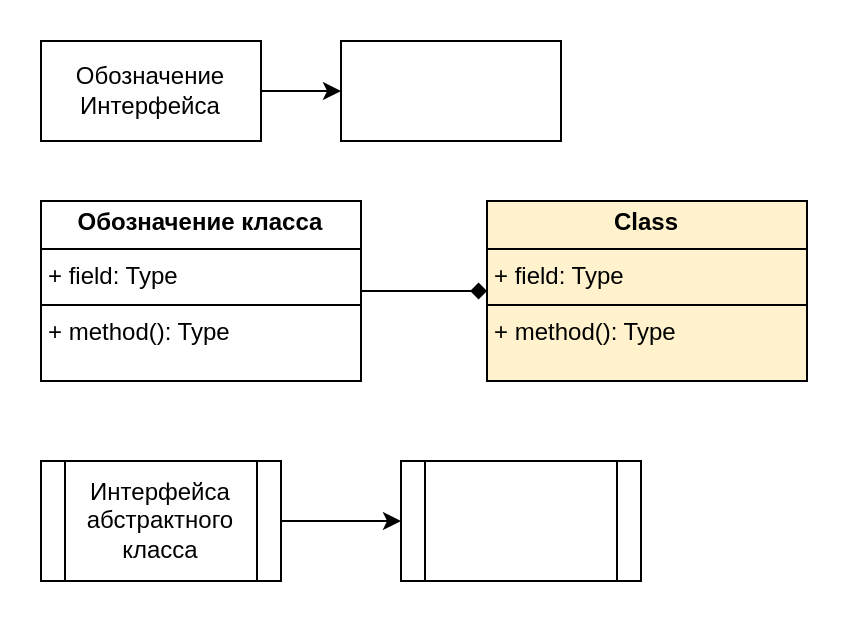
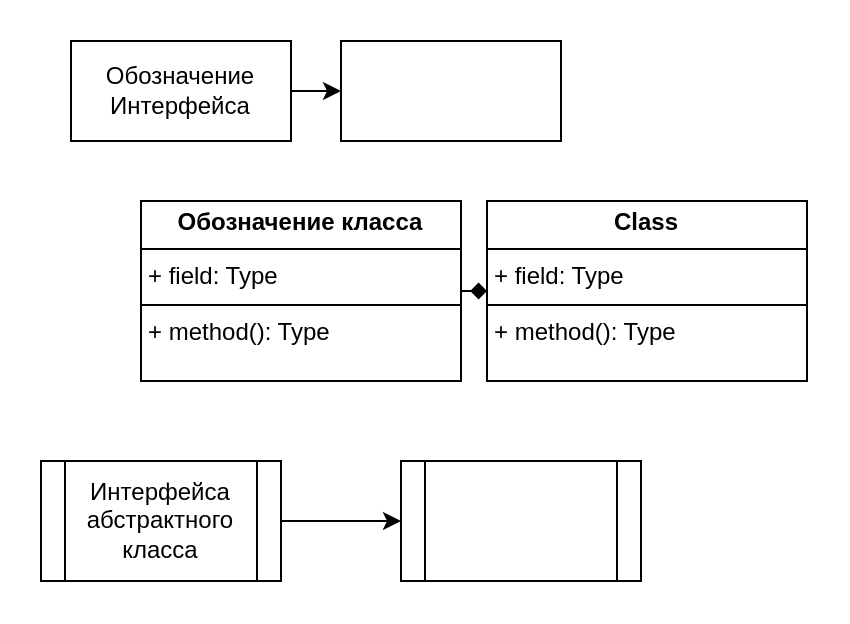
(151, 91) -> (181, 91)
(201, 291) -> (301, 291)
(647, 291) -> (647, 291)
